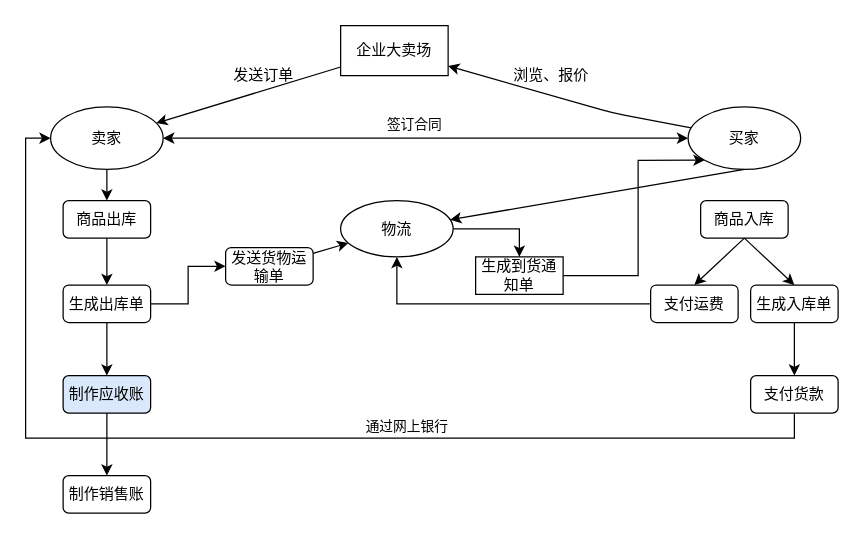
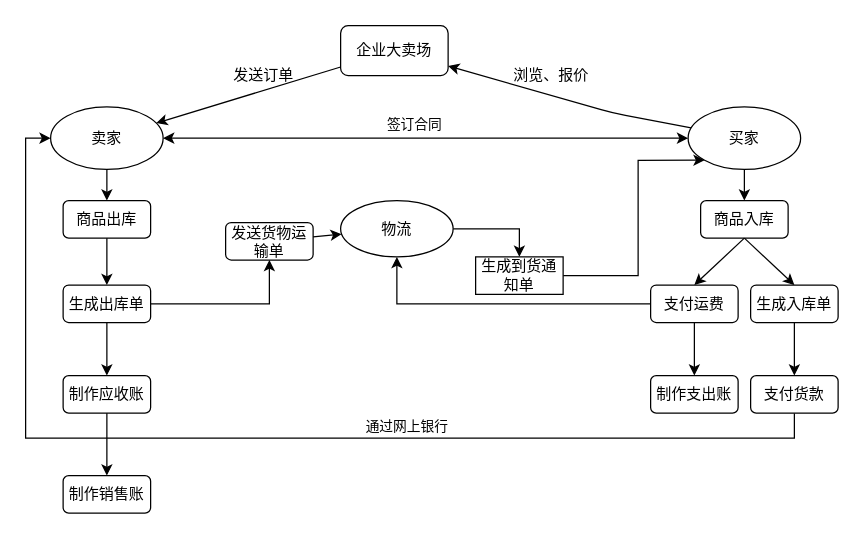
(394, 51) -> (394, 51)
(601, 194) -> (744, 181)
(269, 266) -> (269, 241)
none -> (694, 345)
(107, 394) -> (107, 394)
none -> (694, 394)
